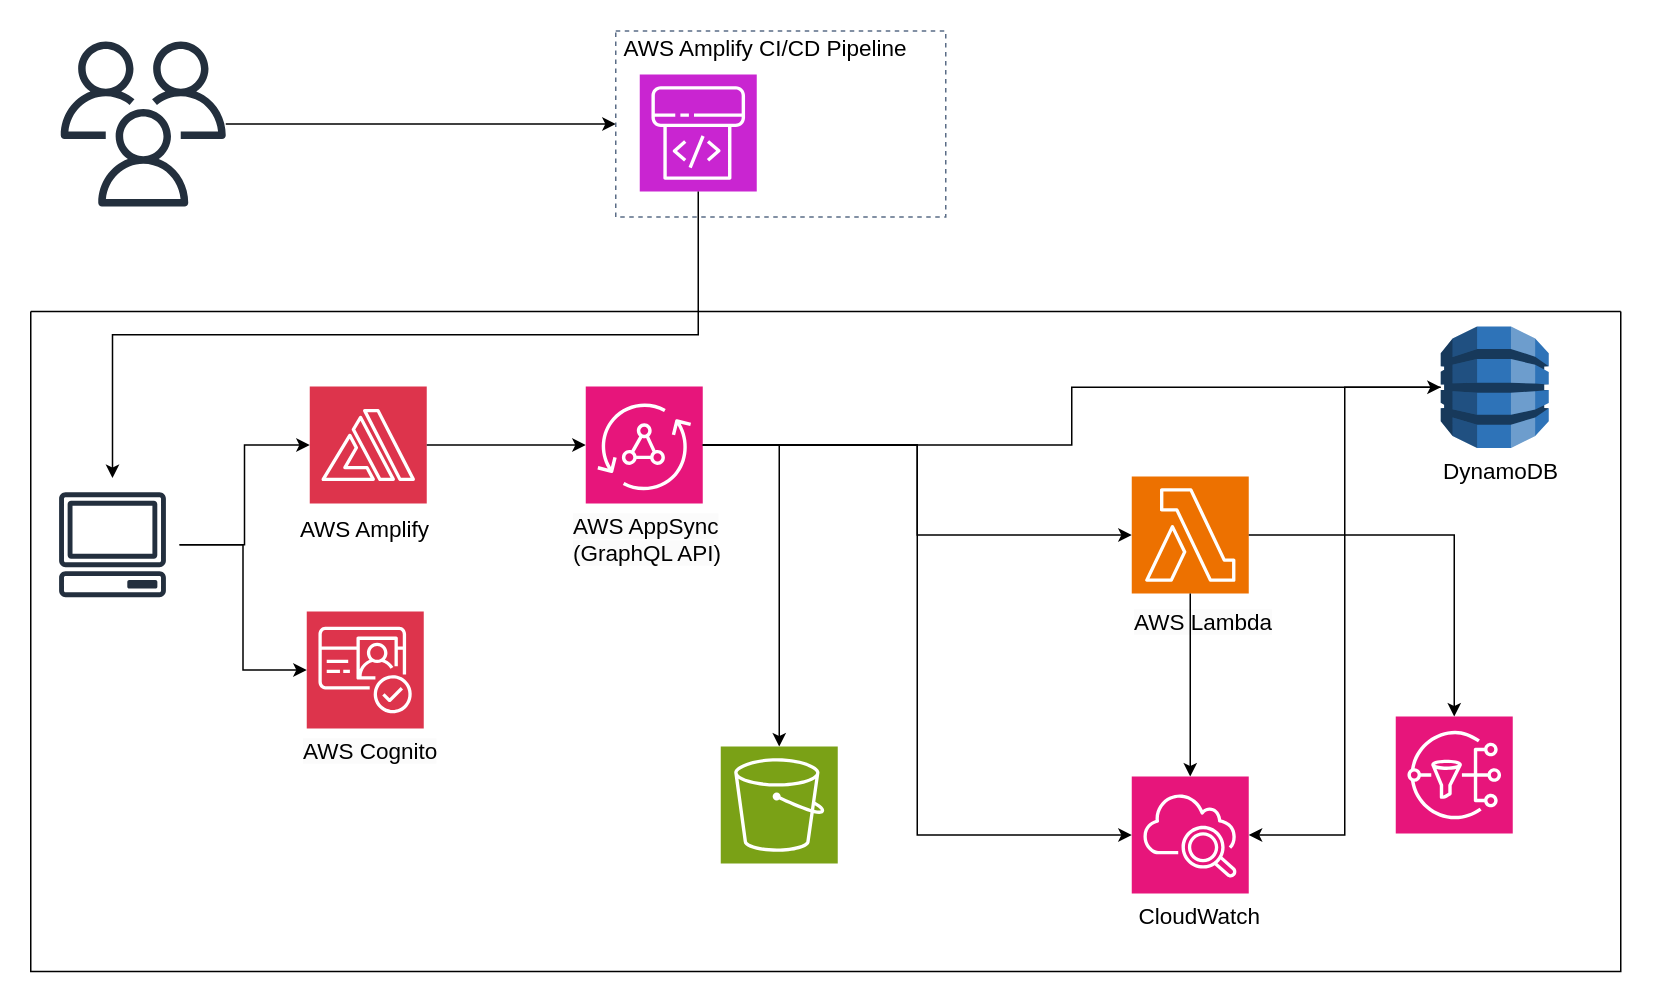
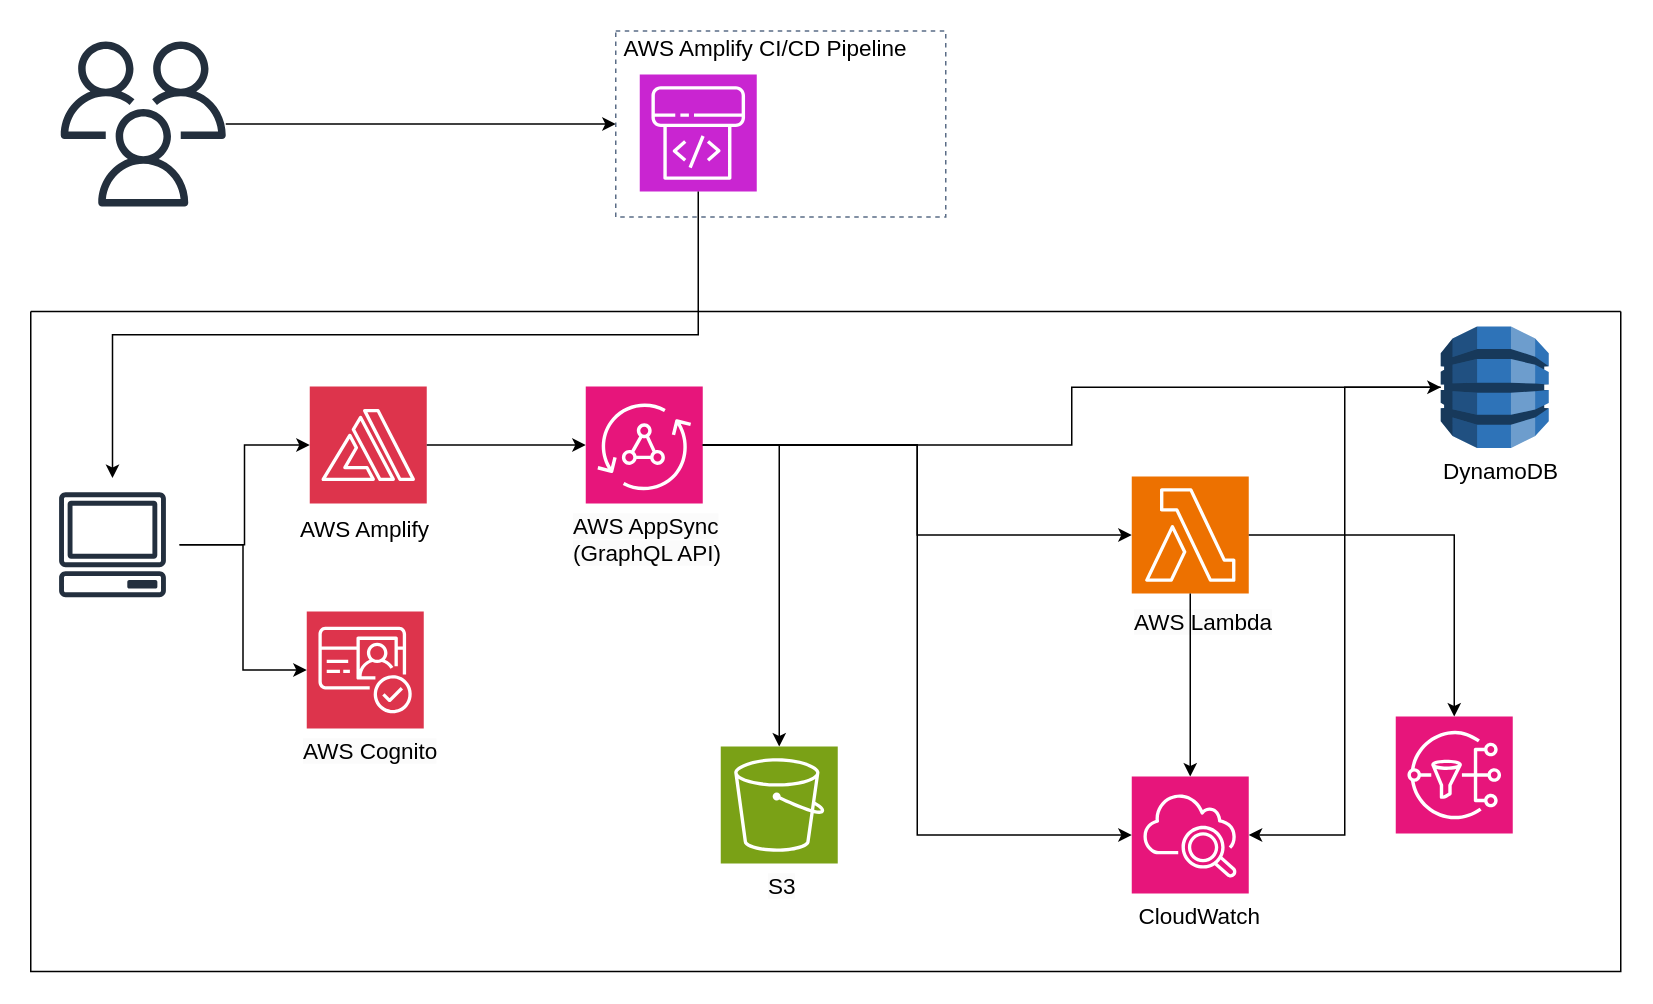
none -> (848, 893)
